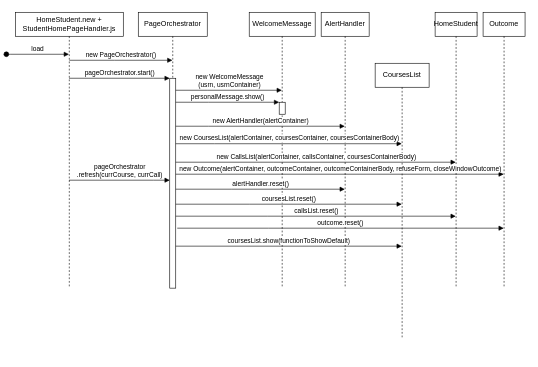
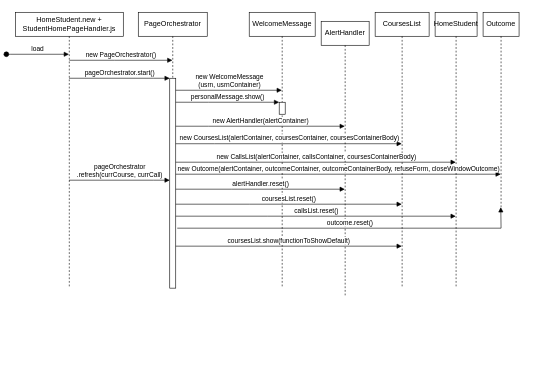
(345, 150) -> (345, 159)
(504, 150) -> (501, 110)
(402, 201) -> (402, 150)
